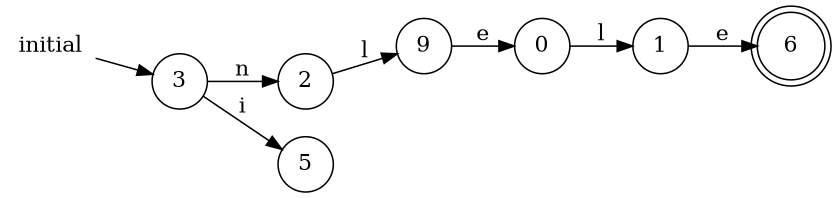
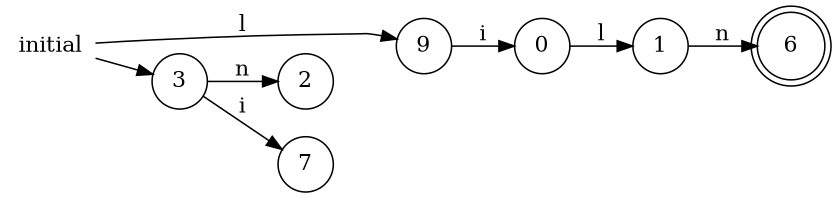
(483, 35) -> (483, 35)
(723, 35) -> (723, 35)
(358, 66) -> (239, 36)
(306, 164) -> (306, 164)
